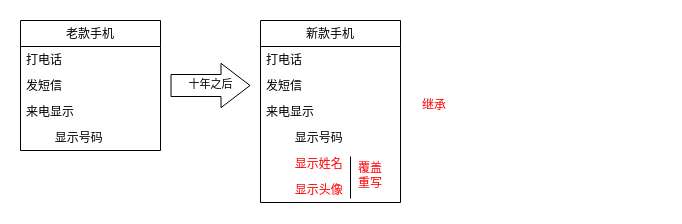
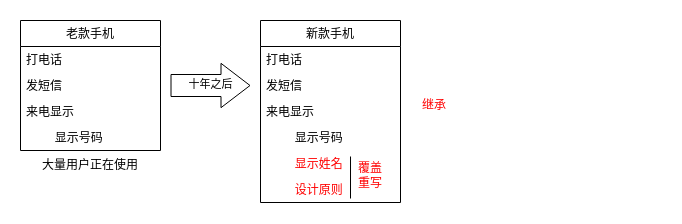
none -> (91, 167)
(290, 190) -> (290, 190)
